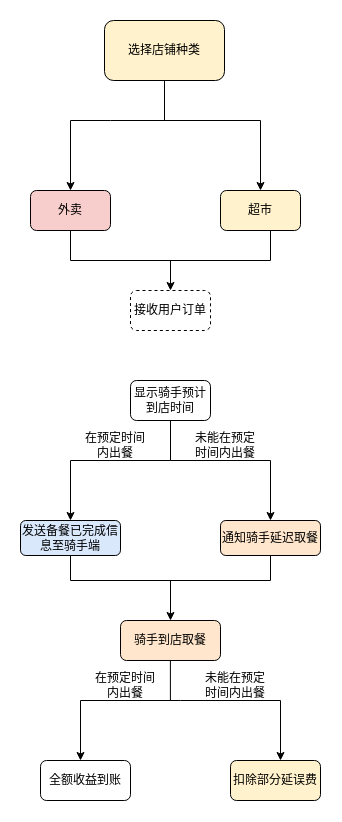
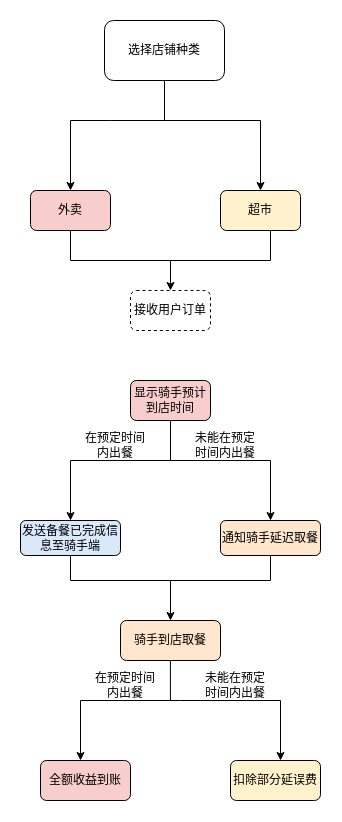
(165, 51) -> (165, 51)
(171, 401) -> (171, 401)
(86, 781) -> (86, 781)
